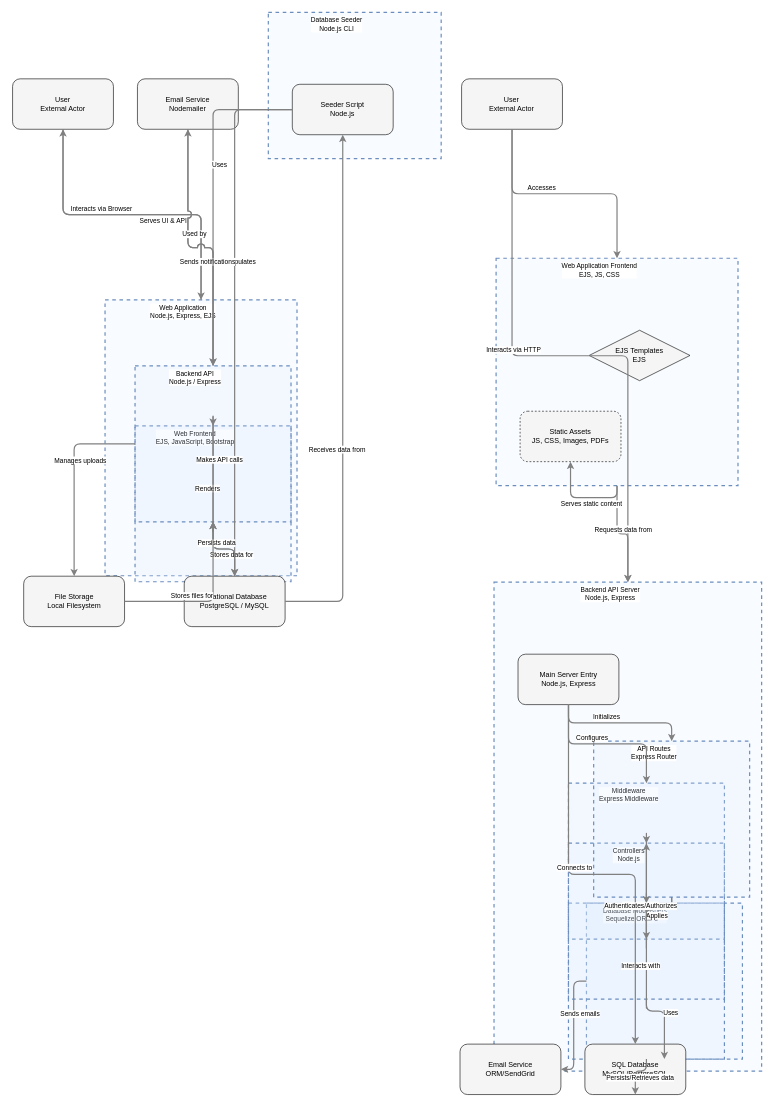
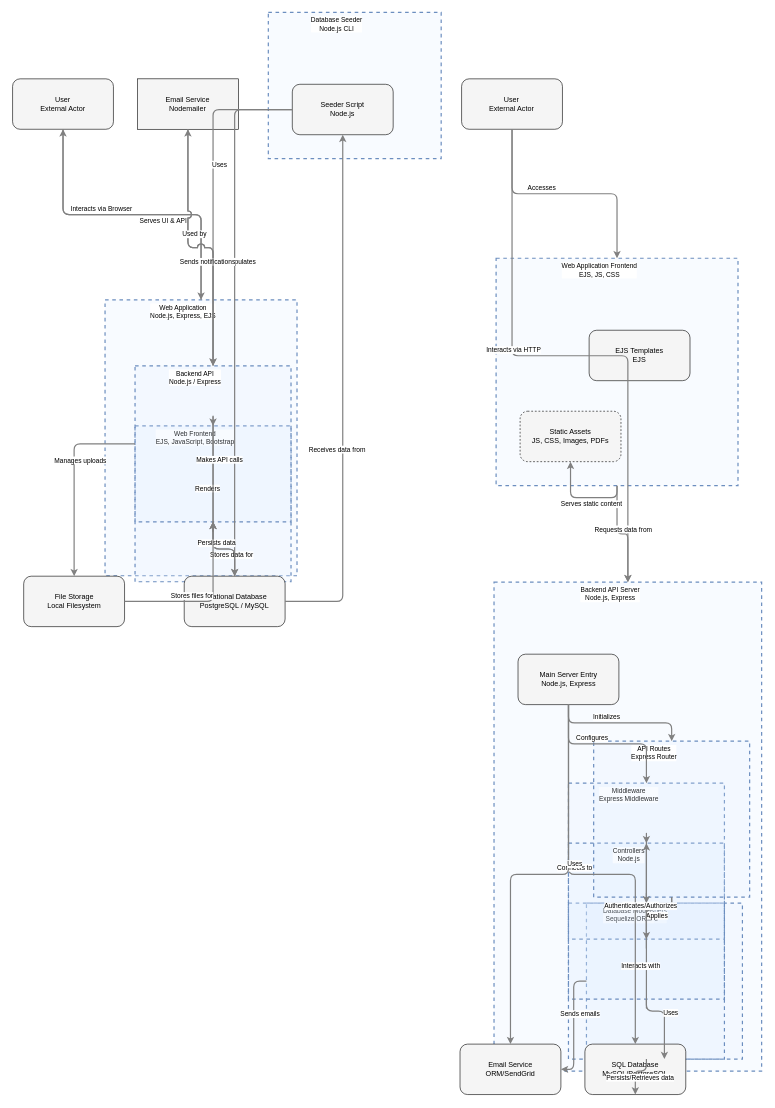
(188, 104) -> (188, 104)
(639, 356) -> (639, 356)
none -> (510, 929)
